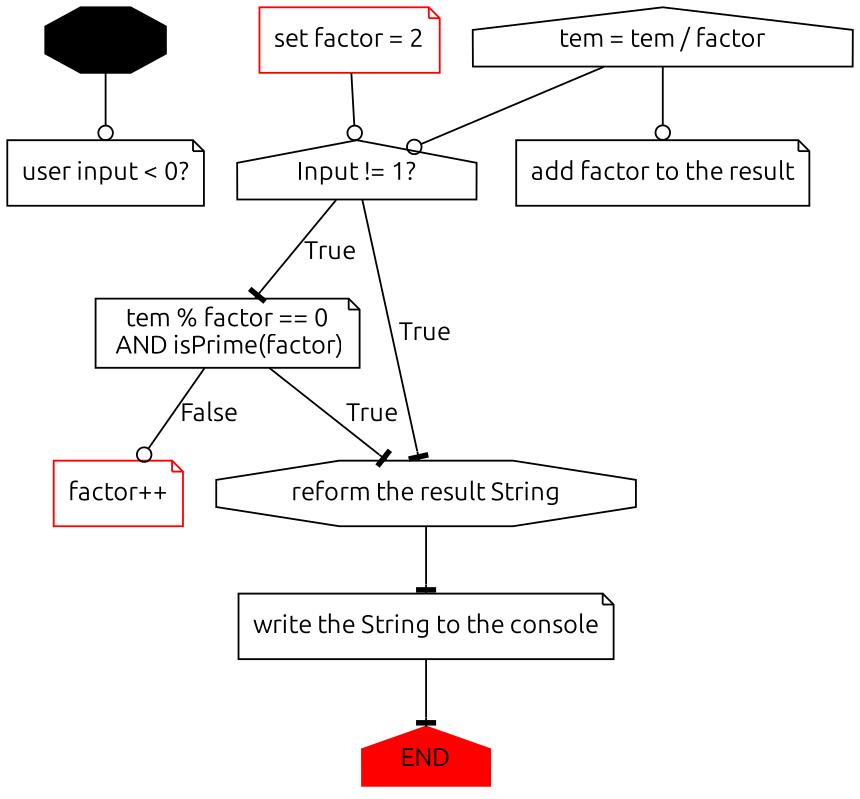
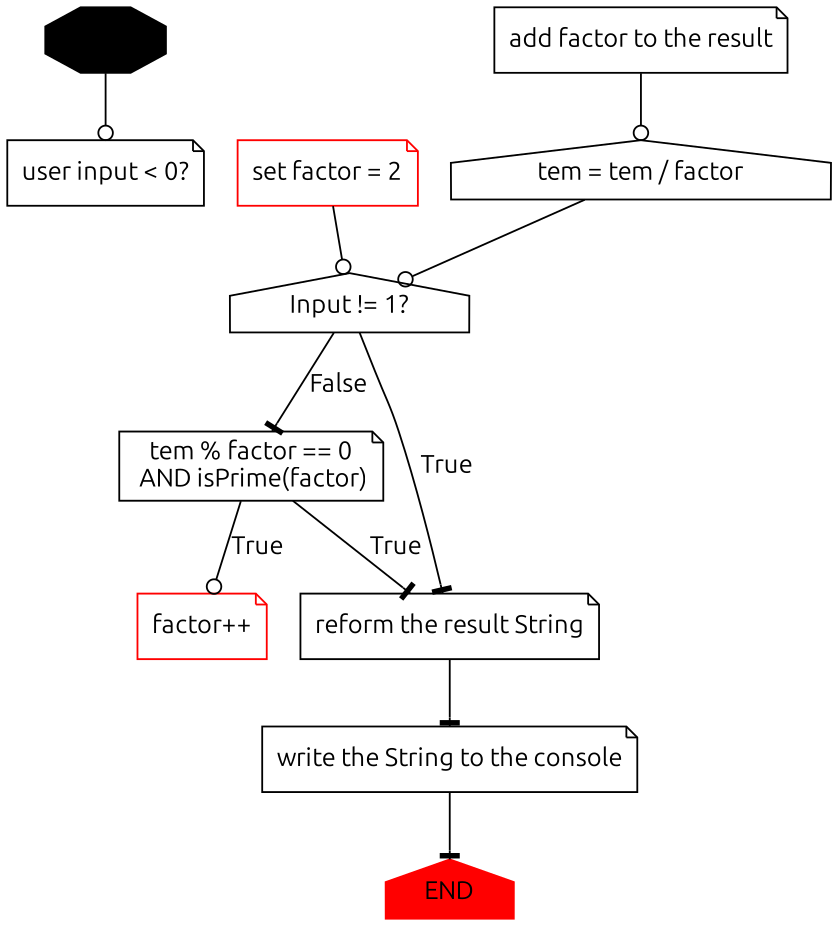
(663, 96) -> (641, 99)
(330, 252) -> (339, 385)
(209, 414) -> (258, 547)
(426, 493) -> (450, 626)
